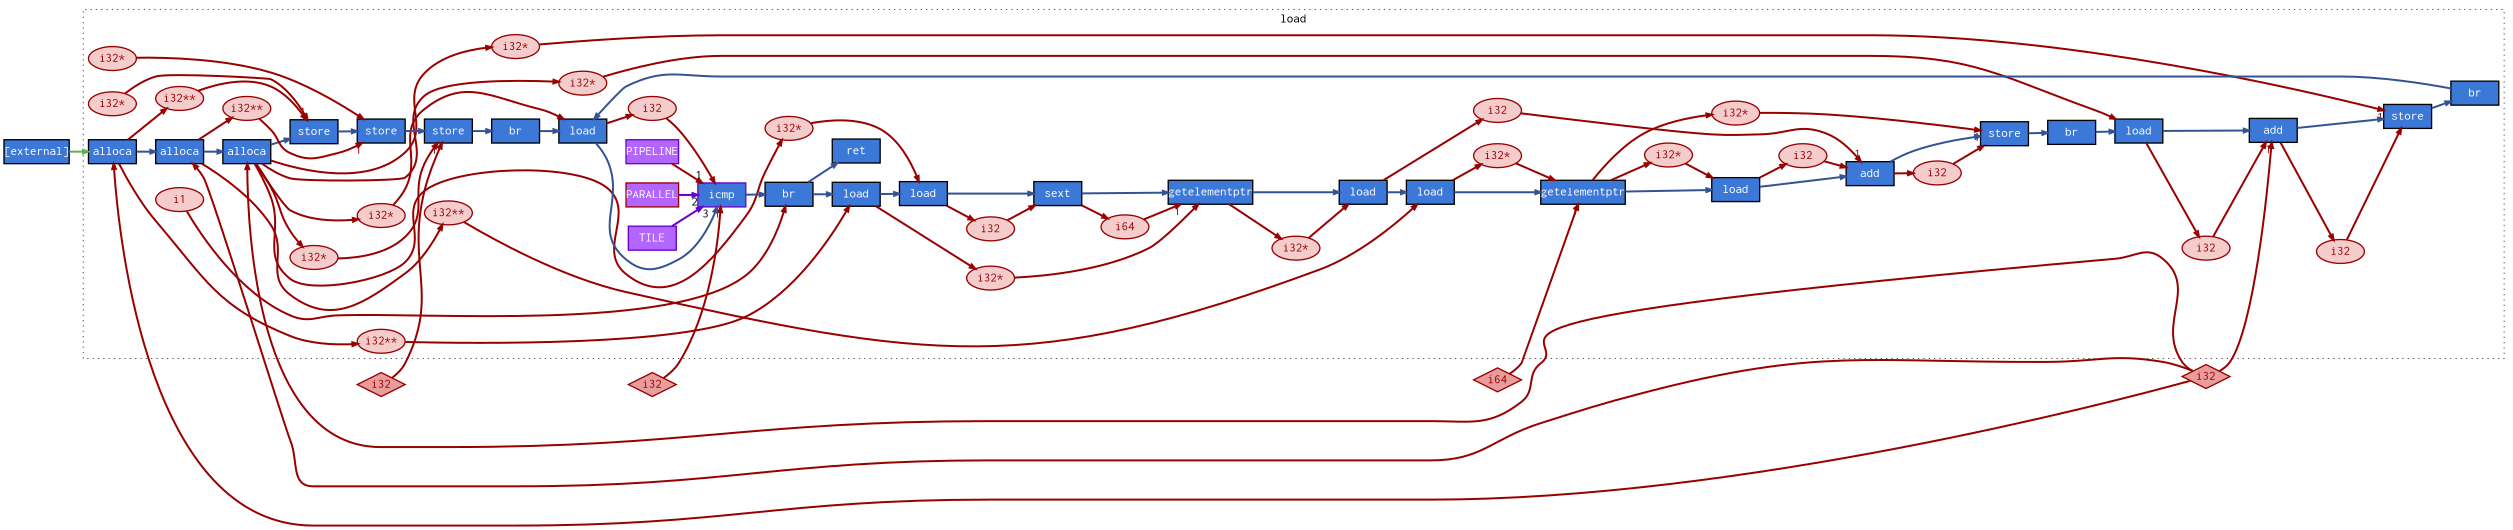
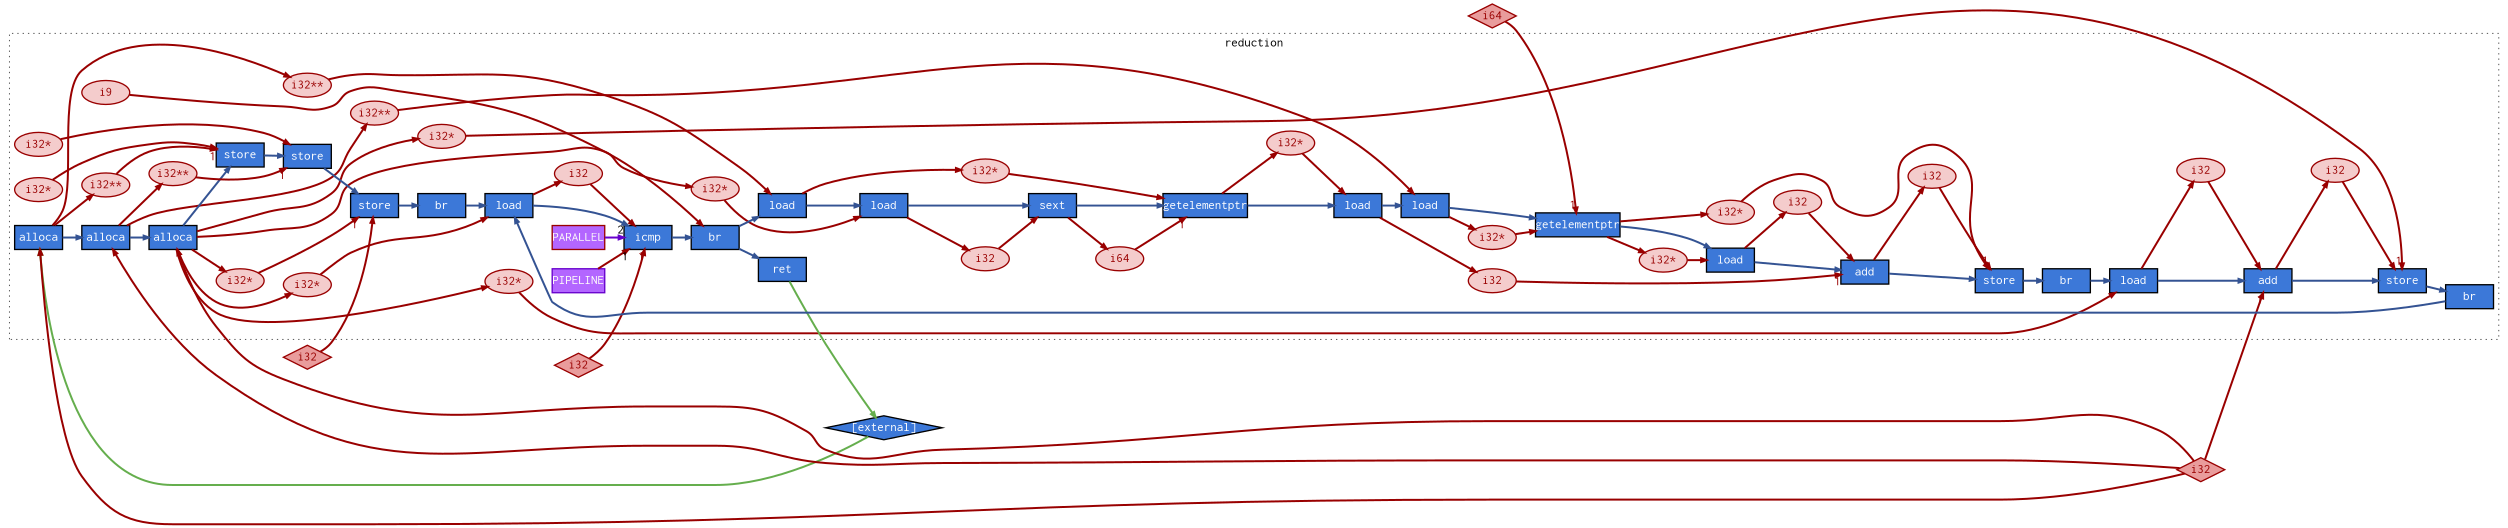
(1294, 19) -> (1254, 43)
(37, 152) -> (884, 428)
(722, 195) -> (648, 238)
(180, 200) -> (106, 92)
(652, 238) -> none
none -> (829, 349)
